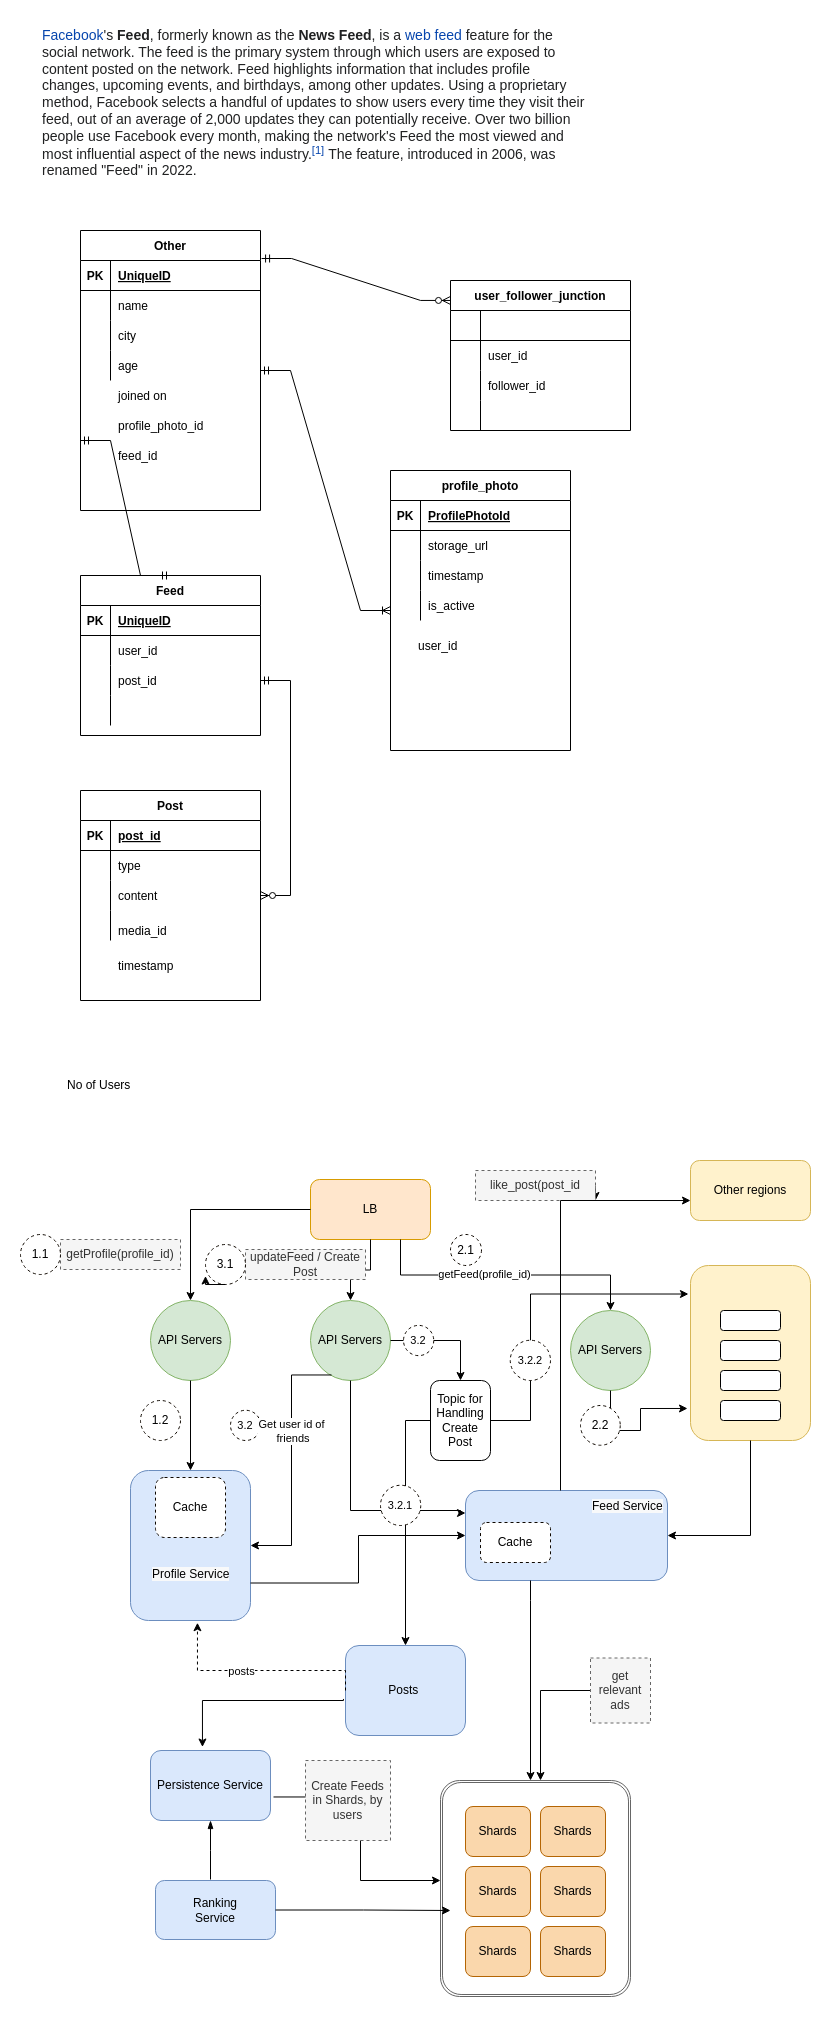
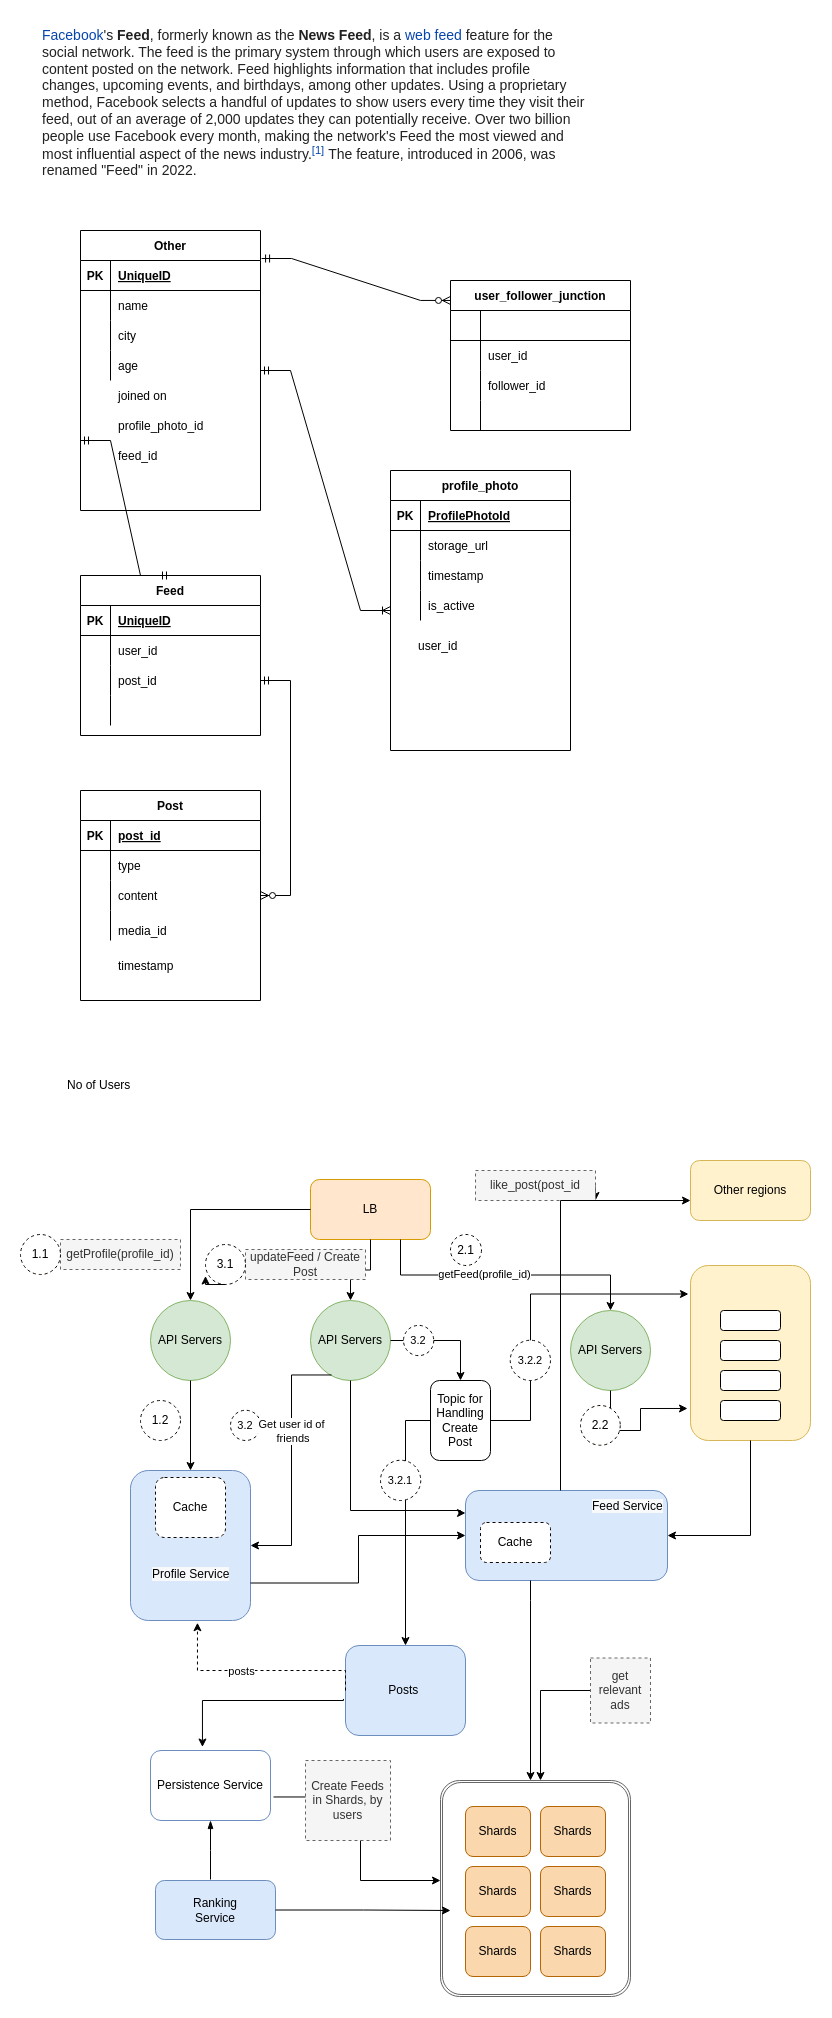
(401, 1505) -> (401, 1480)
(211, 1786) -> (211, 1786)
